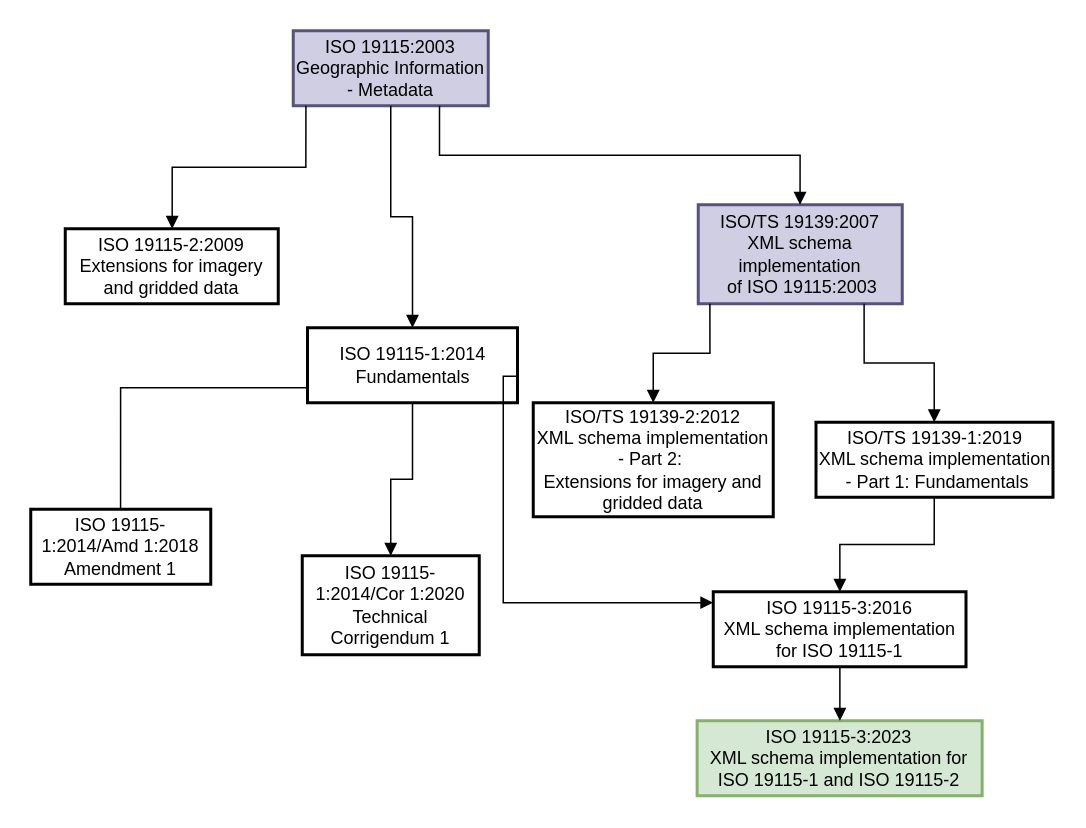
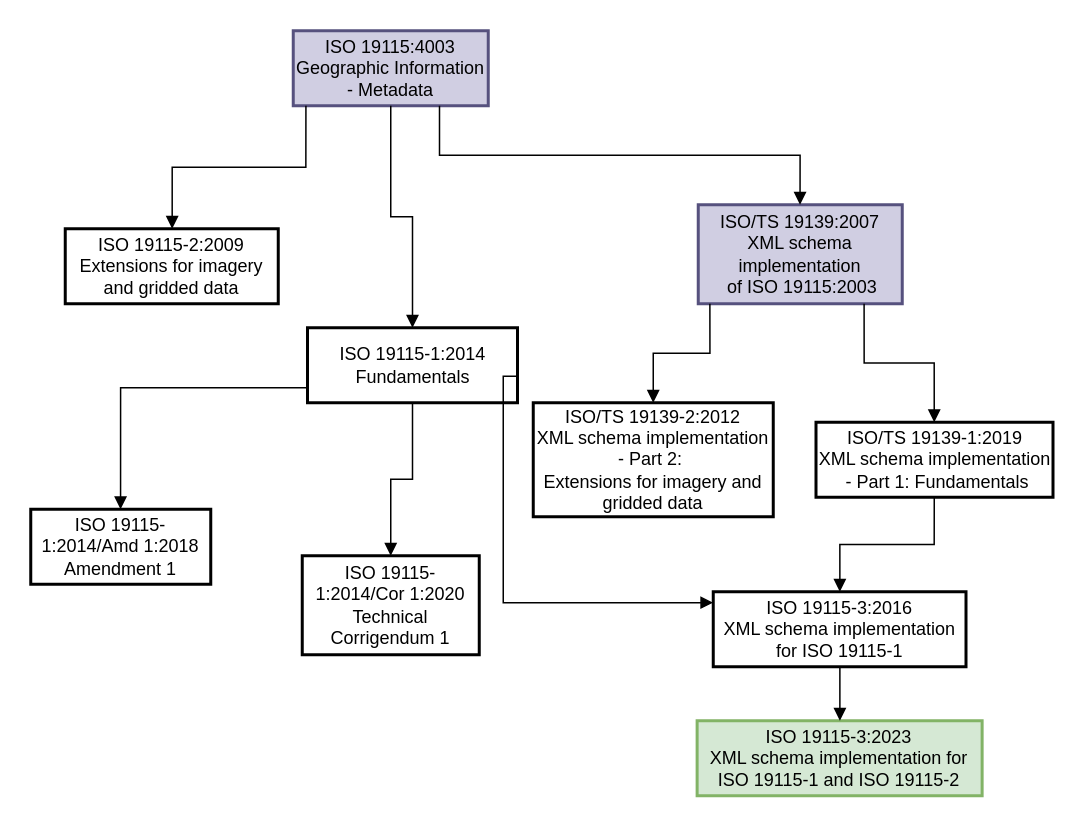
(391, 68) -> (391, 68)
(121, 501) -> (121, 495)
